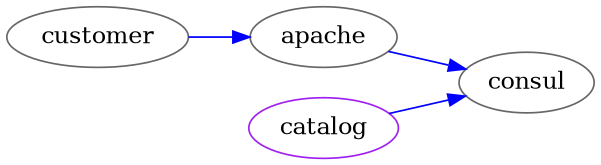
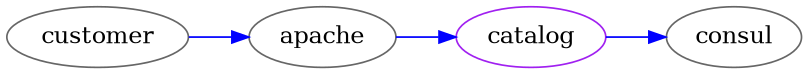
(419, 58) -> (417, 37)
